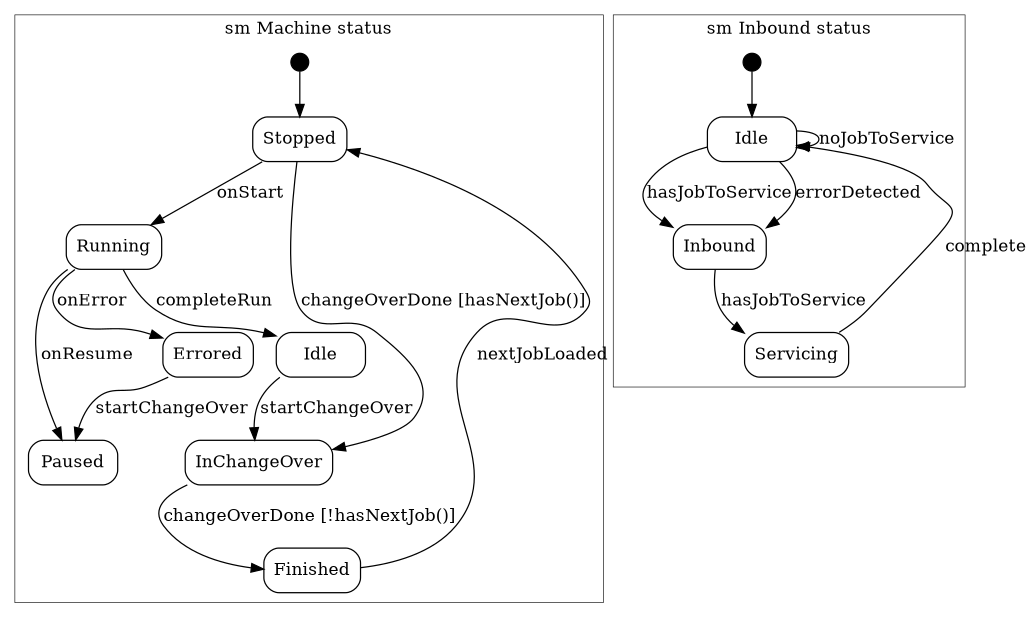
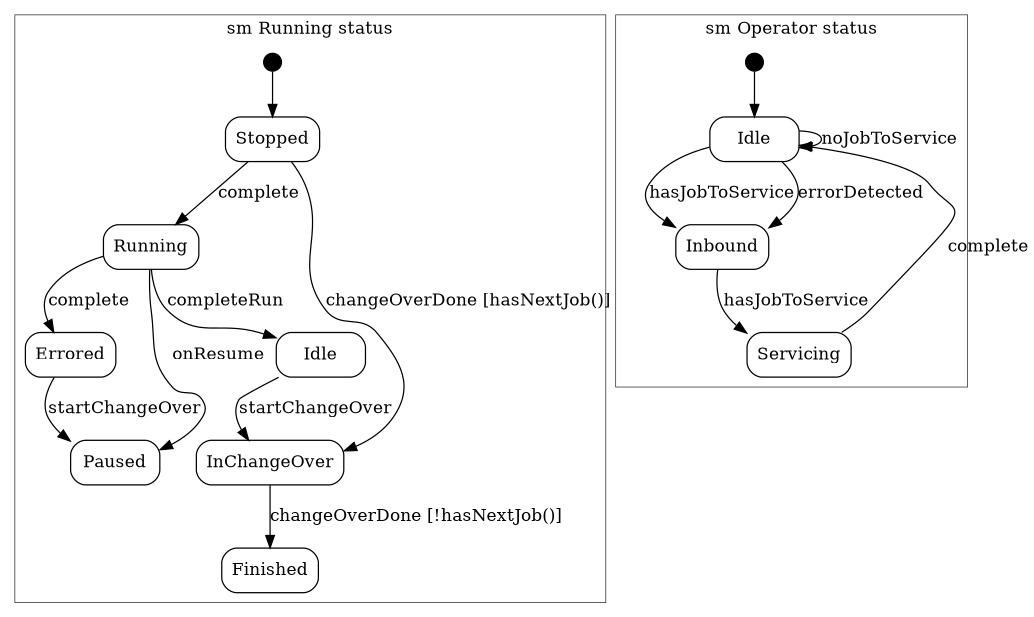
(309, 29) -> (310, 29)
(789, 29) -> (792, 29)
(251, 193) -> (259, 193)
(92, 301) -> (89, 301)
(523, 320) -> none
